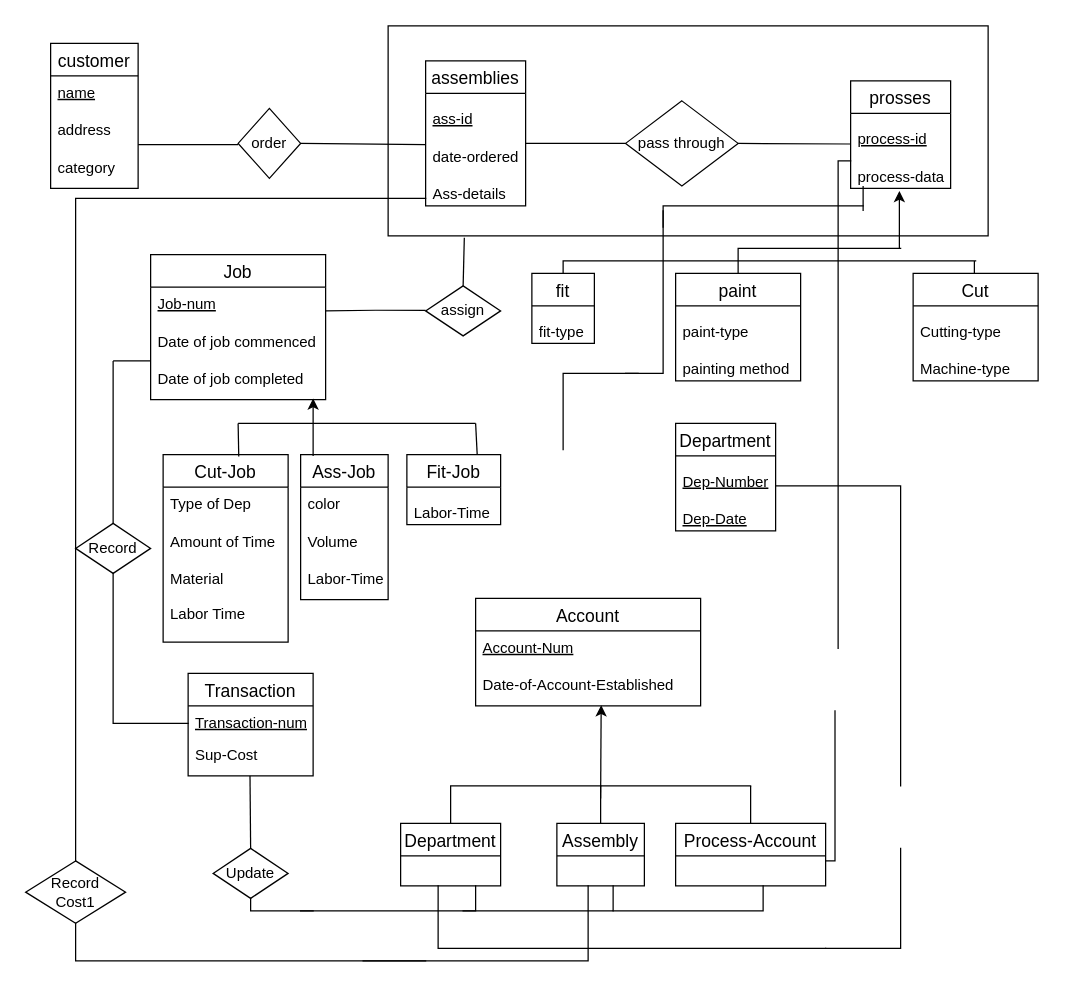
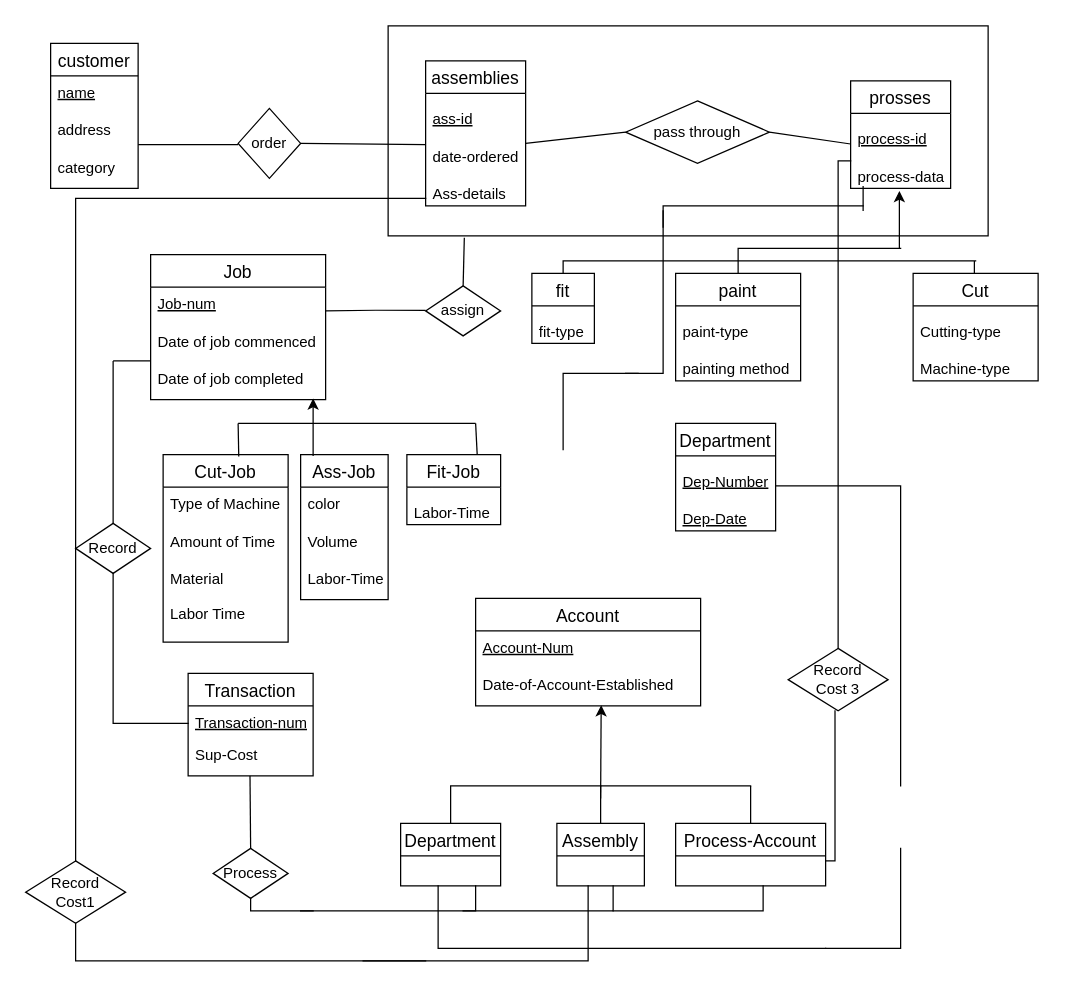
(682, 143) -> (698, 132)
(212, 504) -> (227, 504)
none -> (838, 679)
(251, 873) -> (251, 873)
